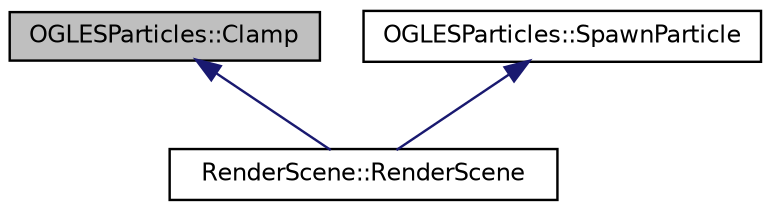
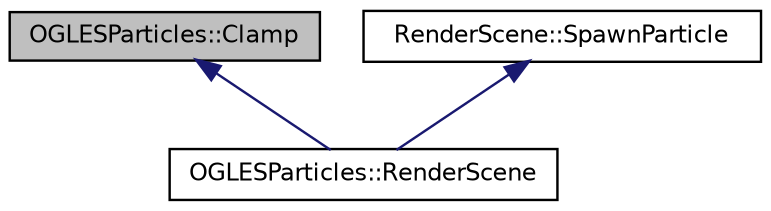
(562, 36) -> (562, 36)
(364, 174) -> (364, 174)
